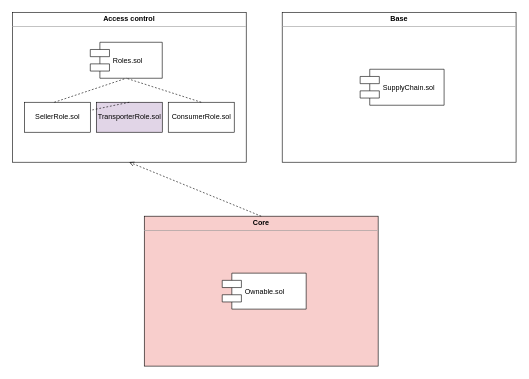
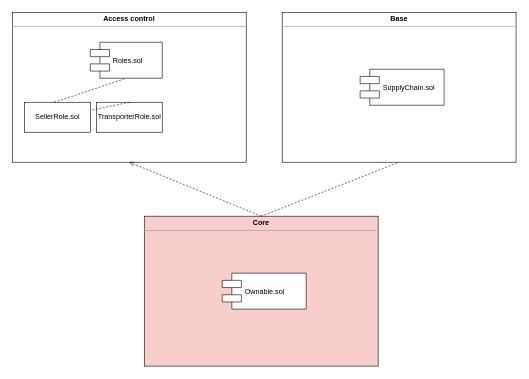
(166, 91) -> none
(129, 117) -> (129, 117)
(201, 117) -> none
none -> (330, 189)
